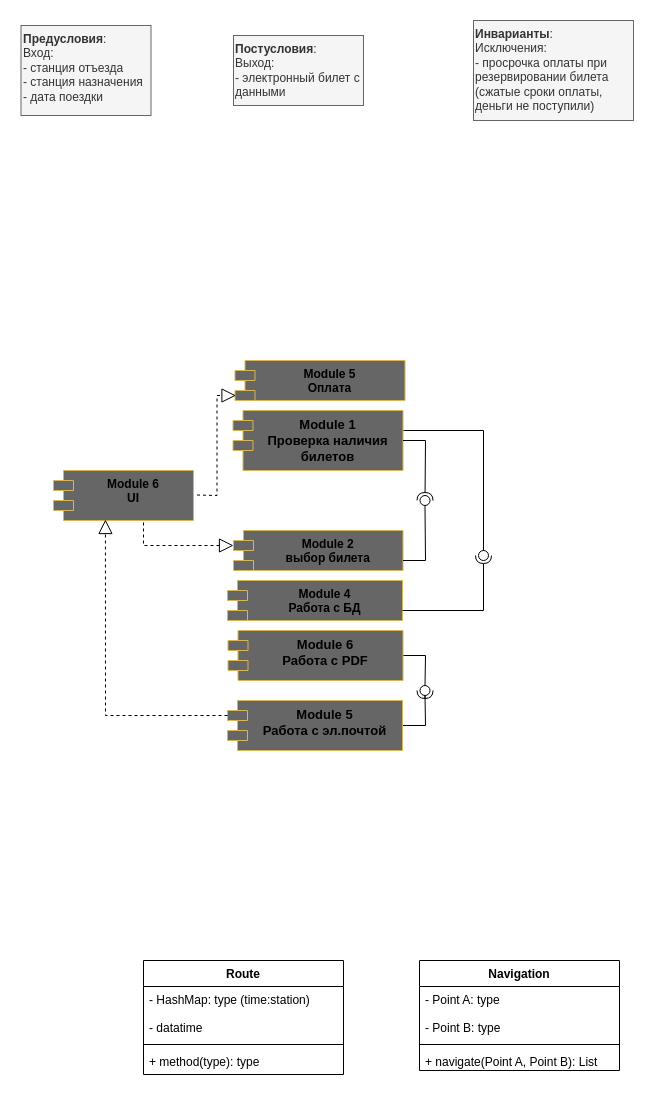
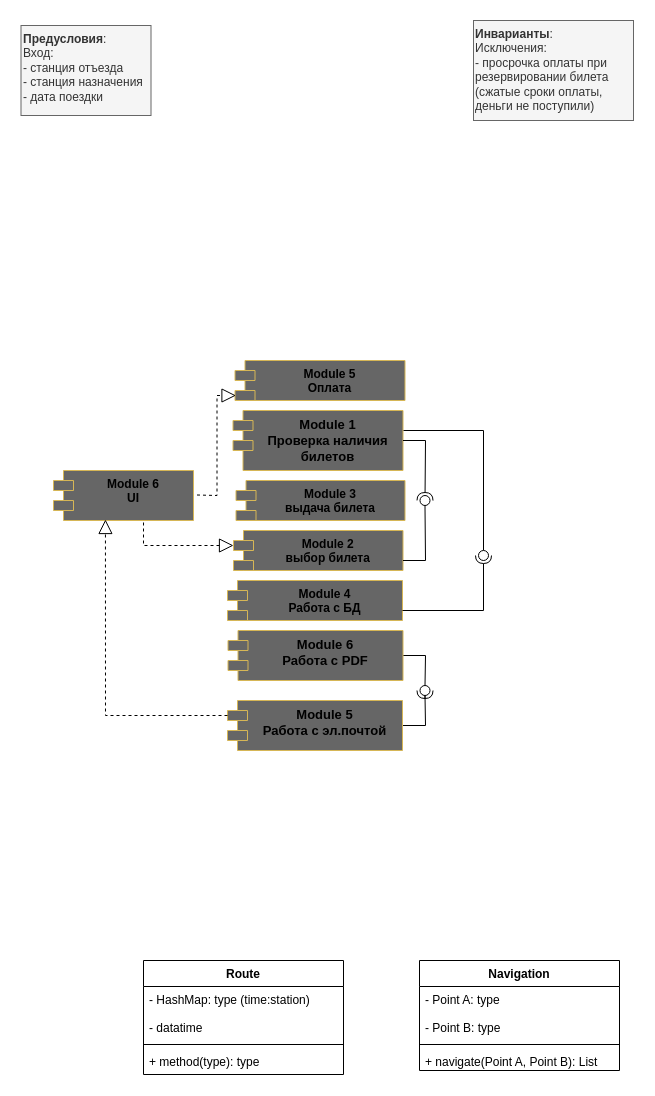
(299, 71) -> none
none -> (321, 501)
